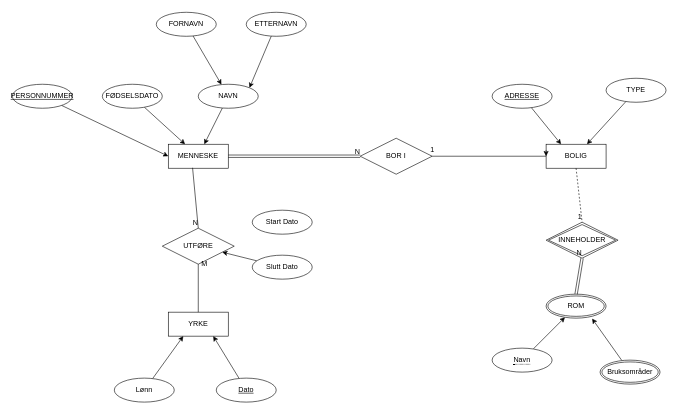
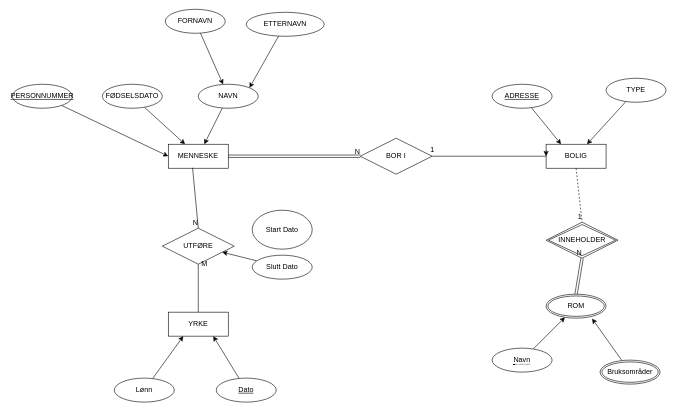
(186, 24) -> (195, 21)
(276, 24) -> (285, 24)
(282, 222) -> (282, 230)
